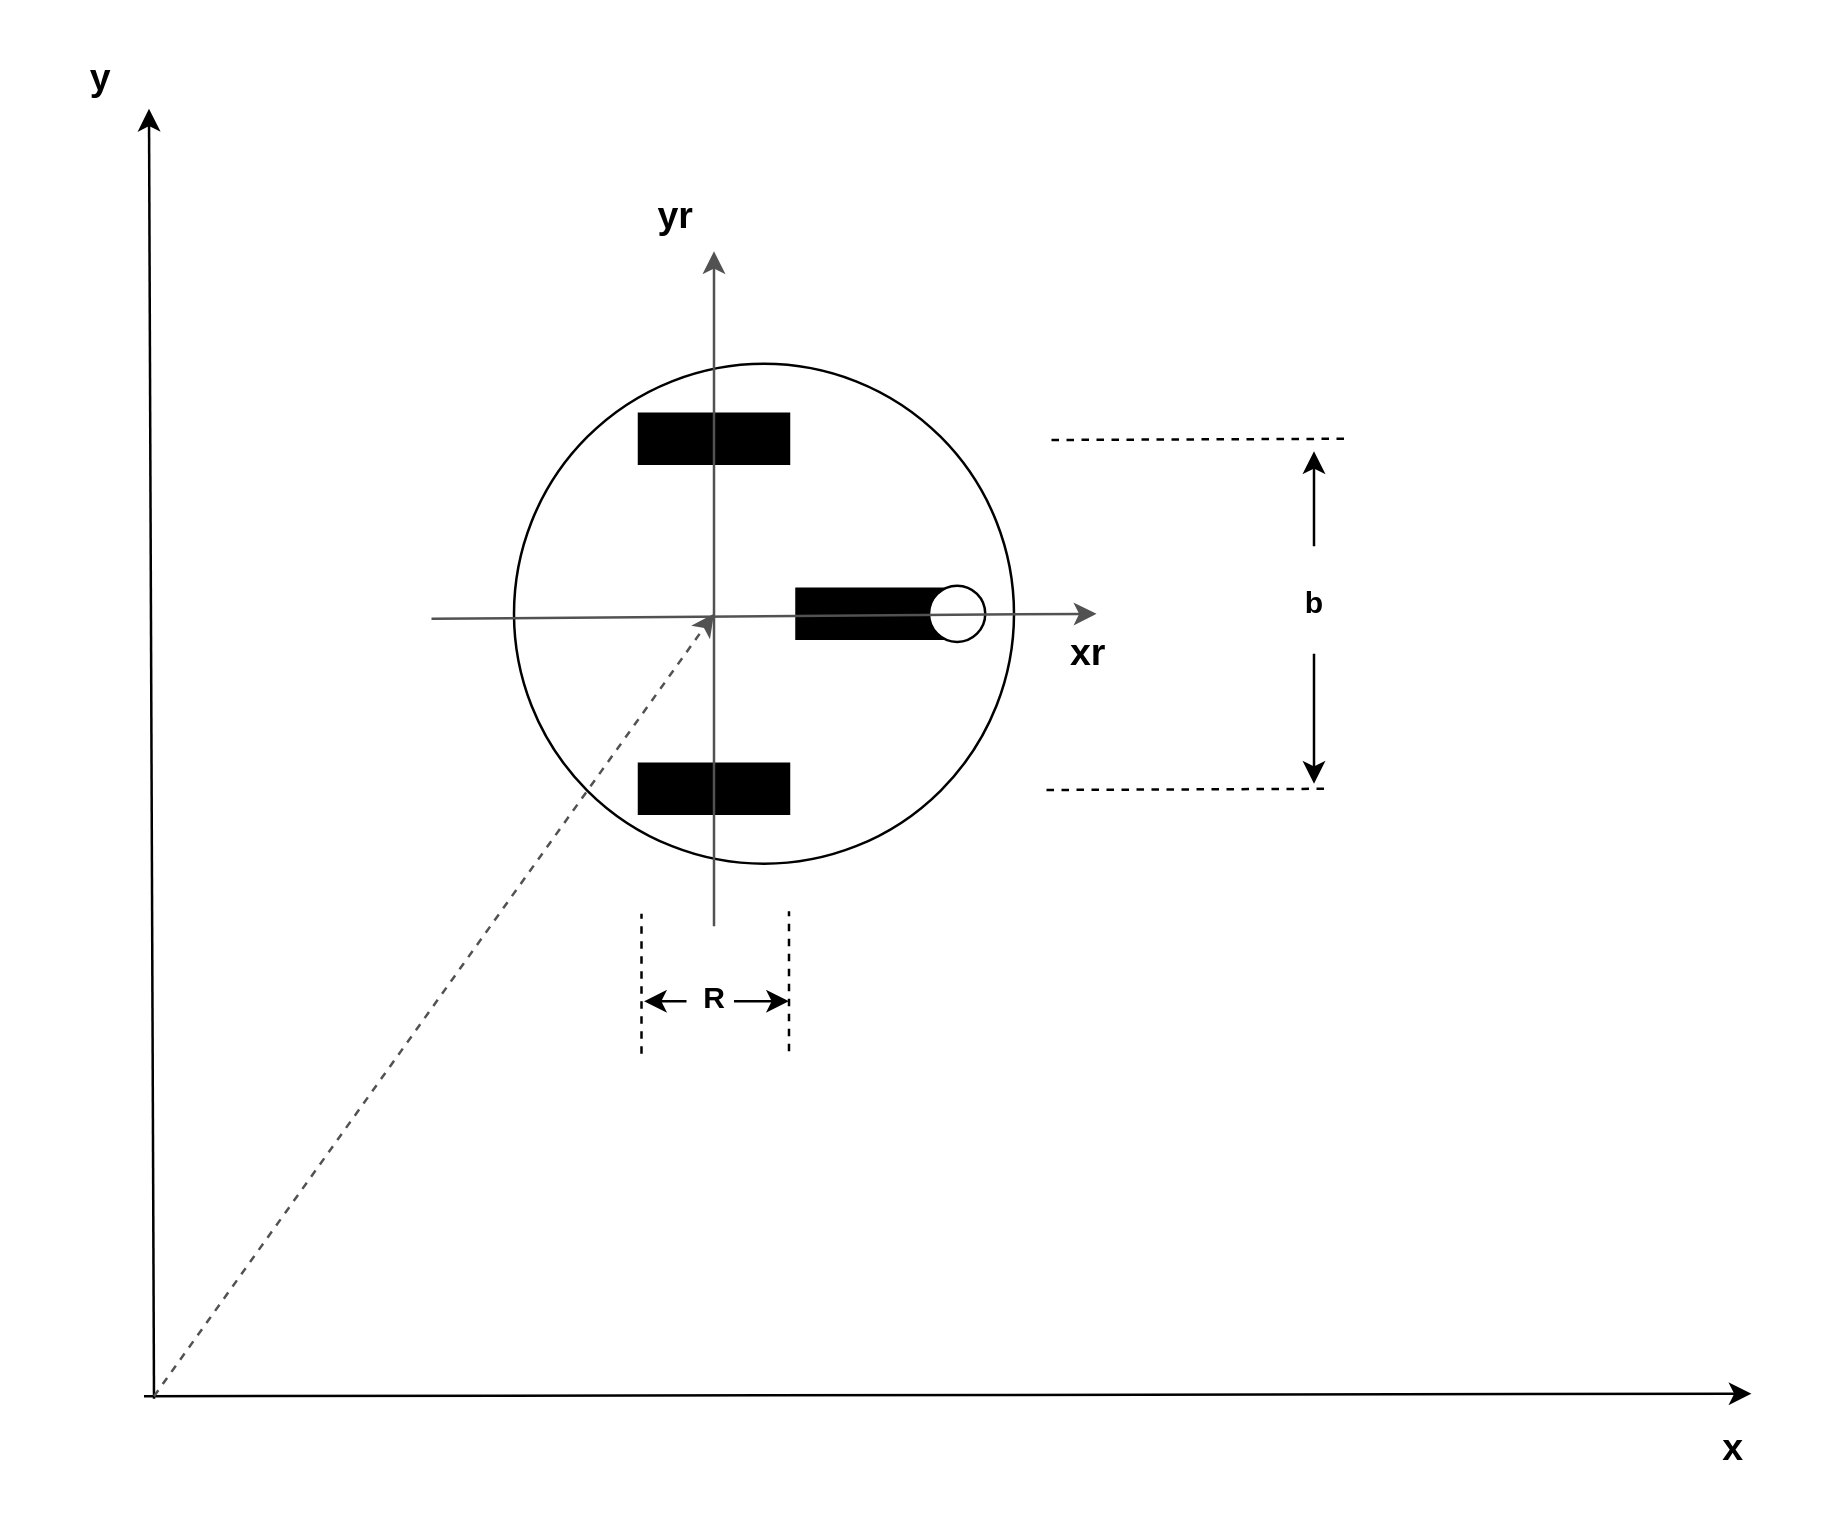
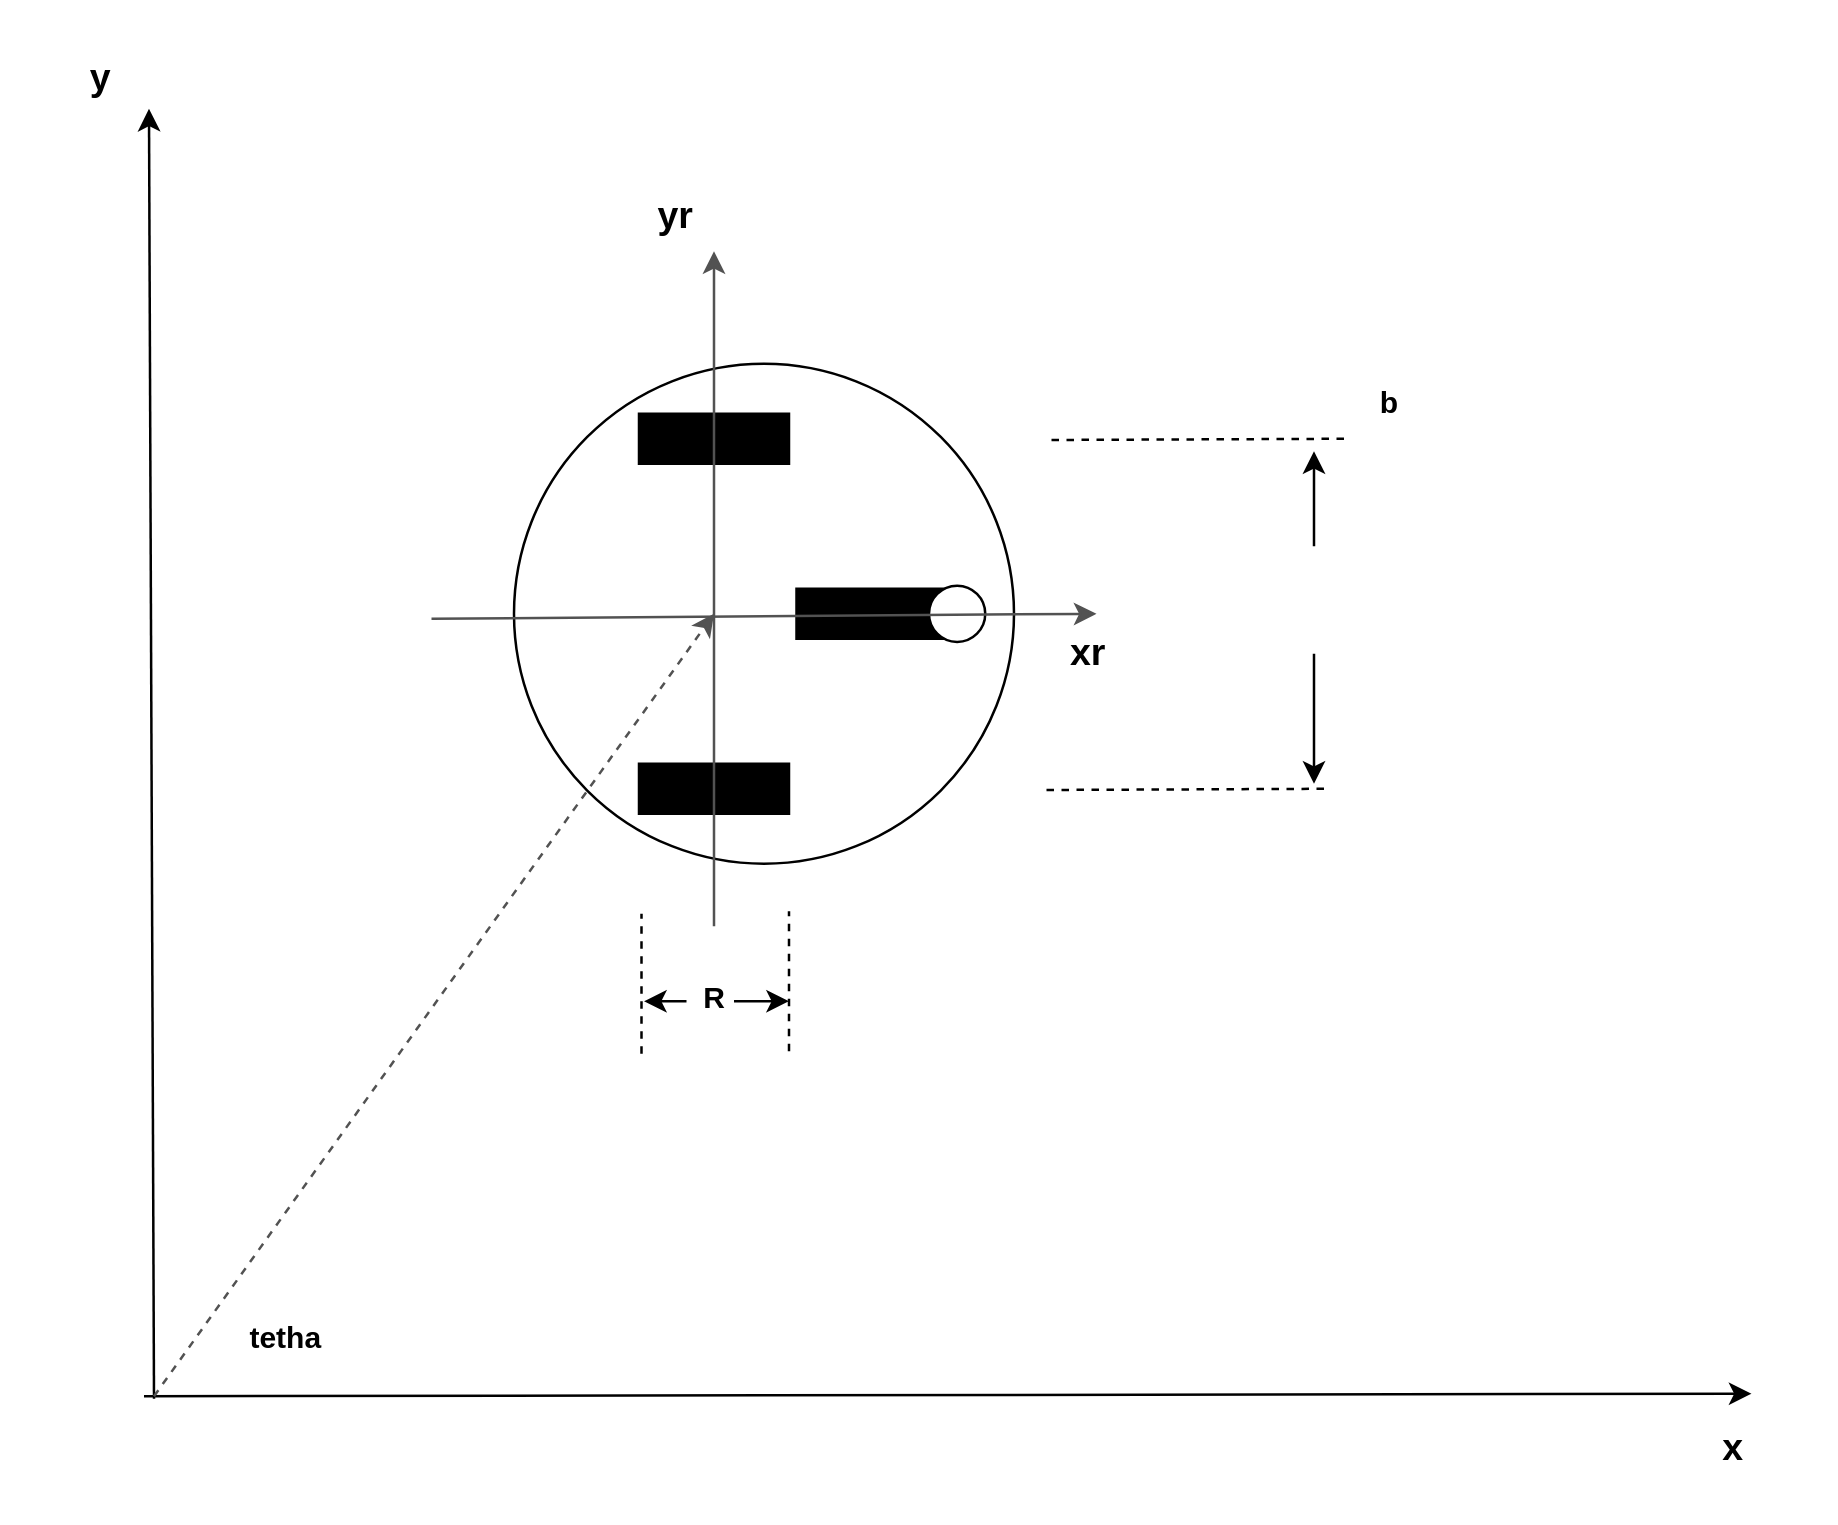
(1315, 604) -> (1390, 404)
none -> (286, 1339)
